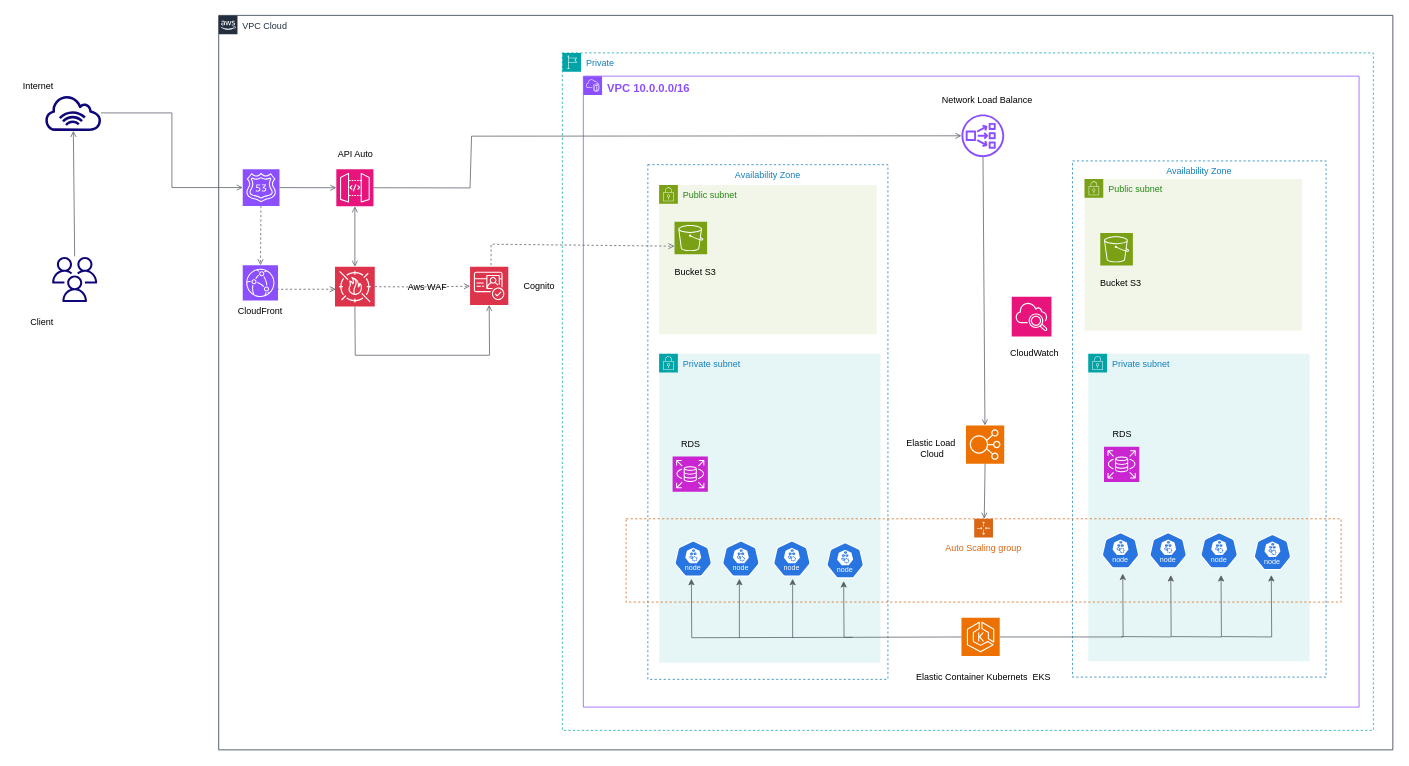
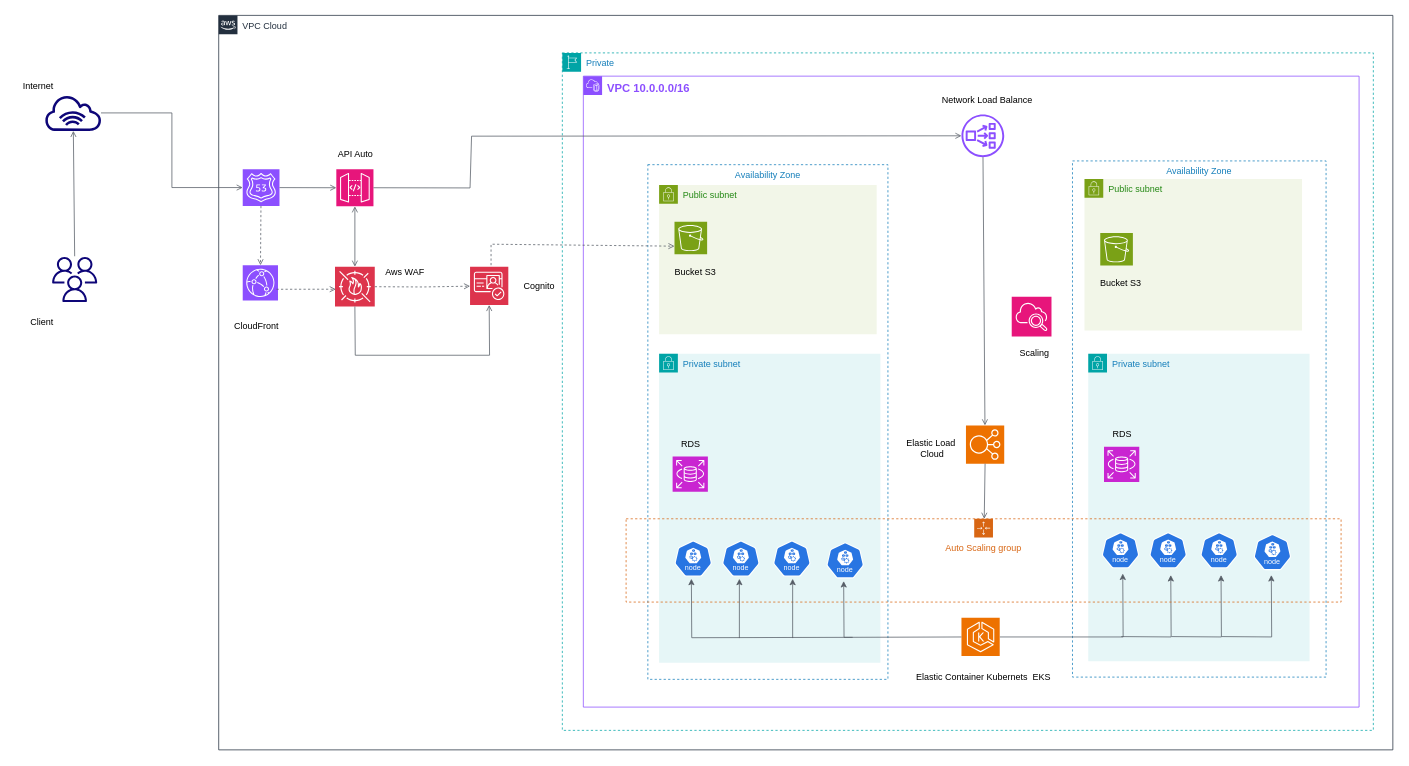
(427, 288) -> (405, 273)
(260, 312) -> (256, 327)
(1034, 354) -> (1034, 354)
